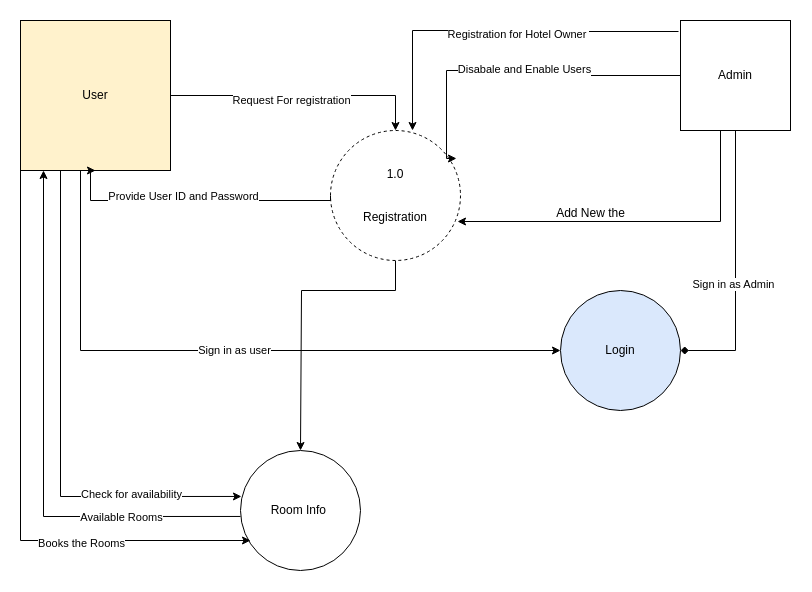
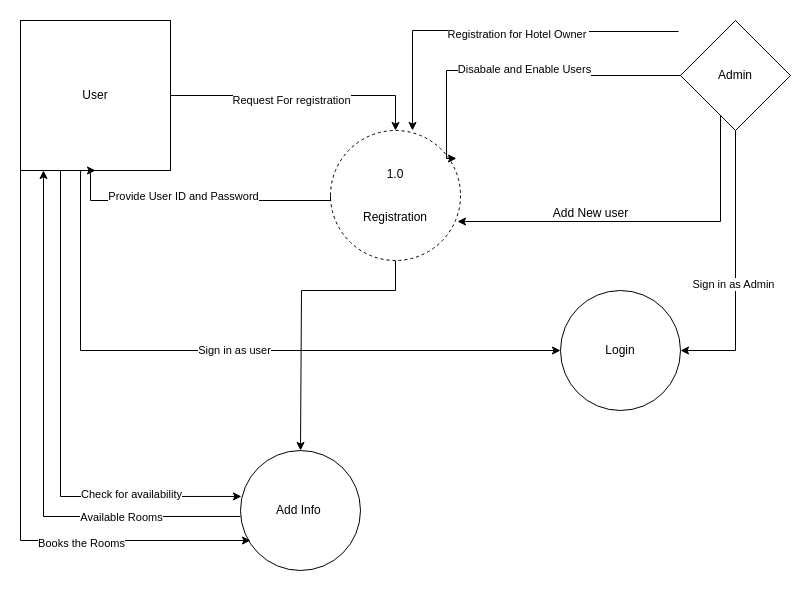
(736, 76) -> (736, 76)
(96, 96) -> (96, 96)
(591, 214) -> (591, 214)
(621, 351) -> (621, 351)
(689, 351) -> (688, 351)
(301, 511) -> (301, 511)
